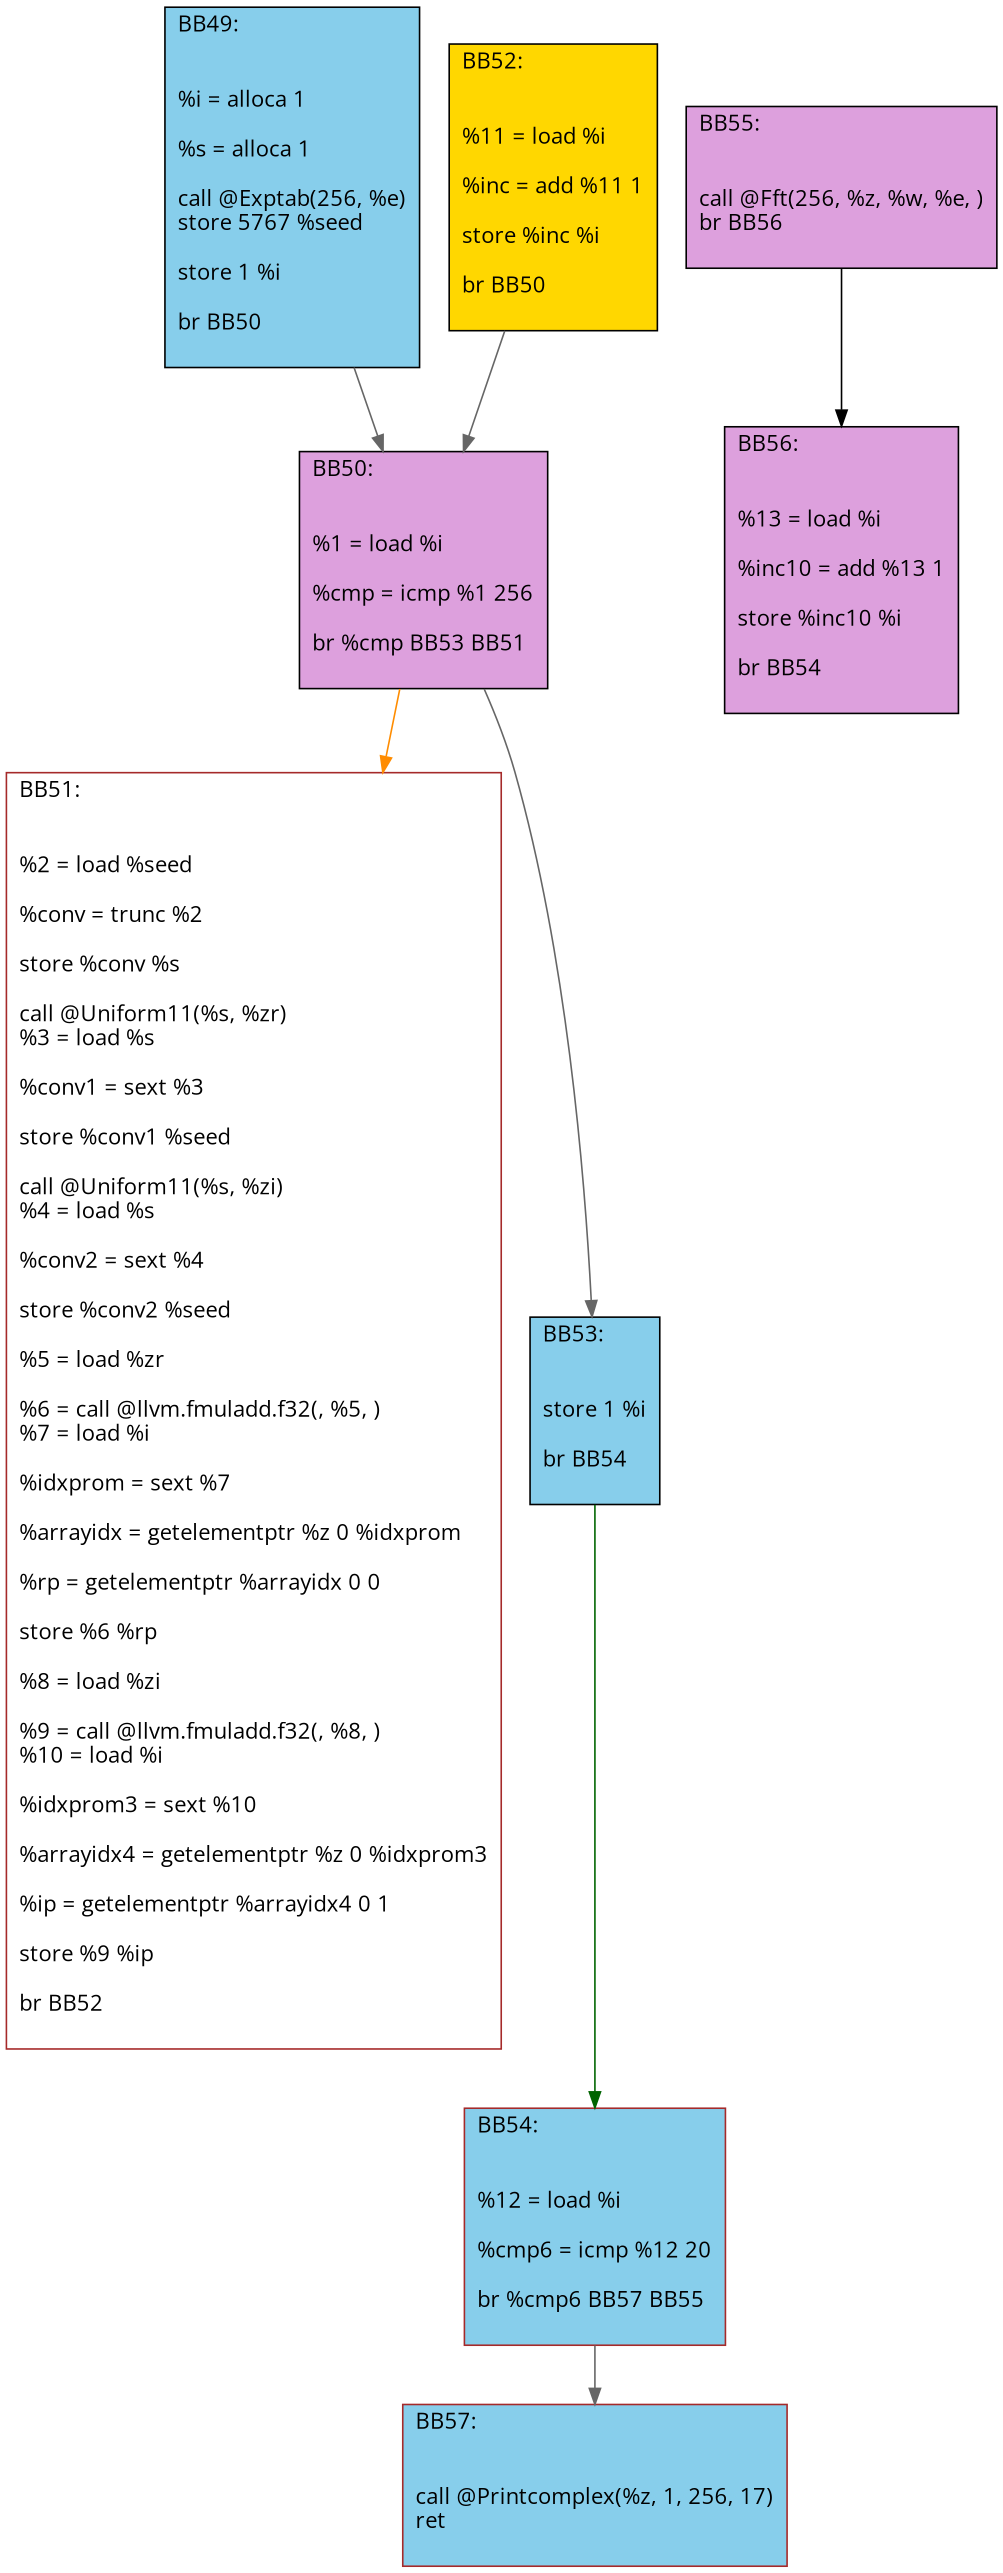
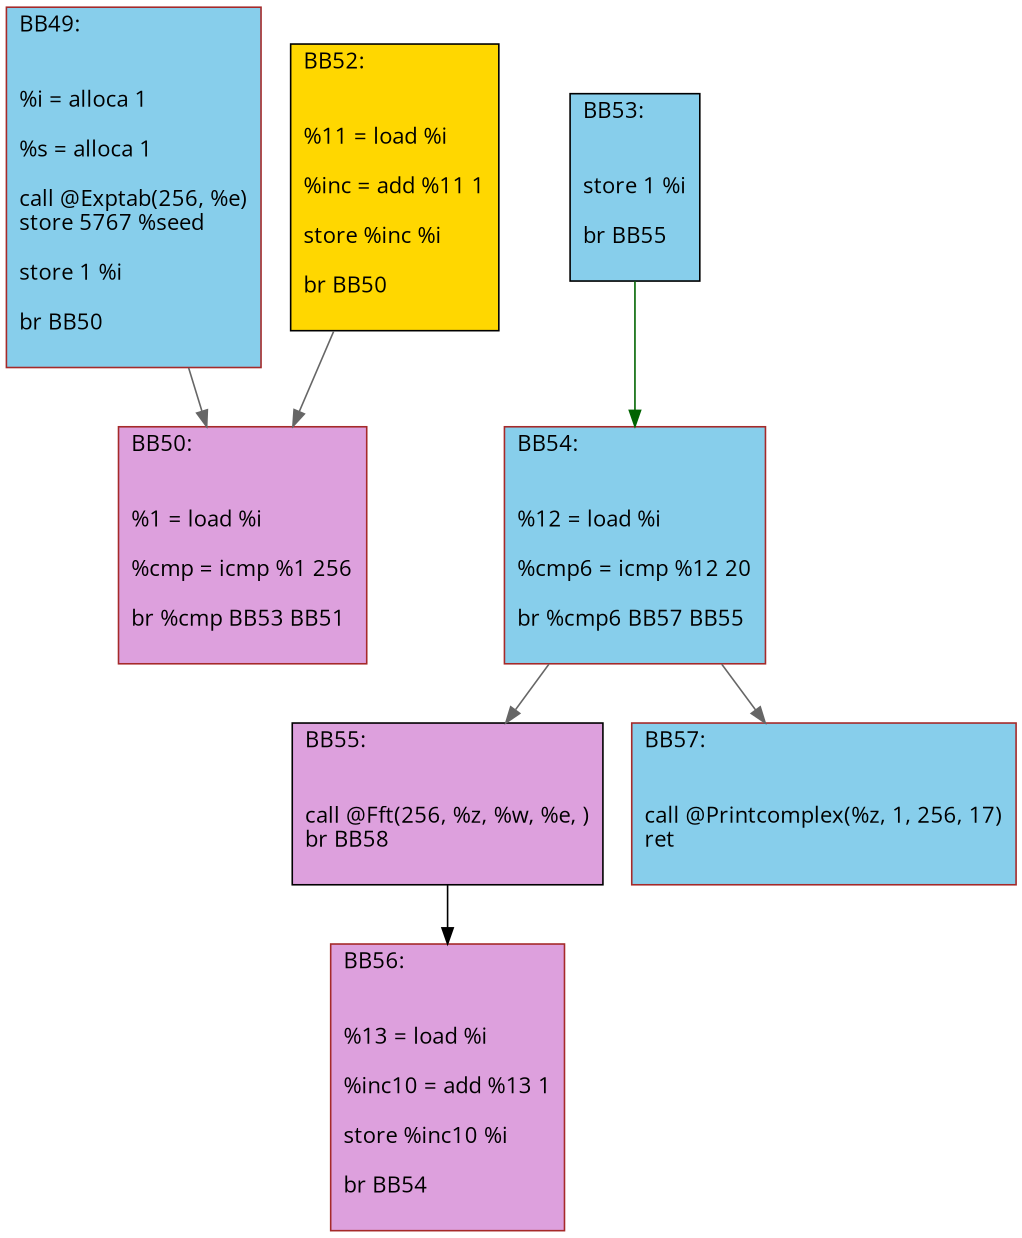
(292, 187) -> (134, 187)
(741, 223) -> (348, 840)
(424, 570) -> (243, 545)
(842, 570) -> (448, 1087)
none -> (532, 687)
(561, 990) -> none
(254, 1411) -> none
(585, 1460) -> (625, 236)
